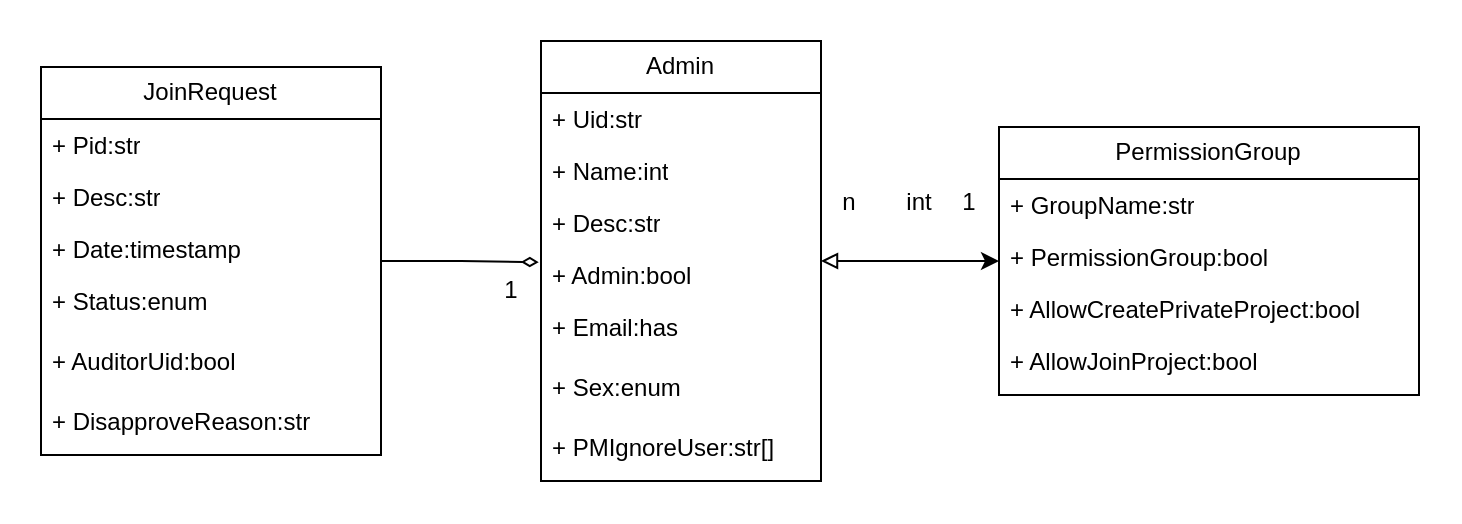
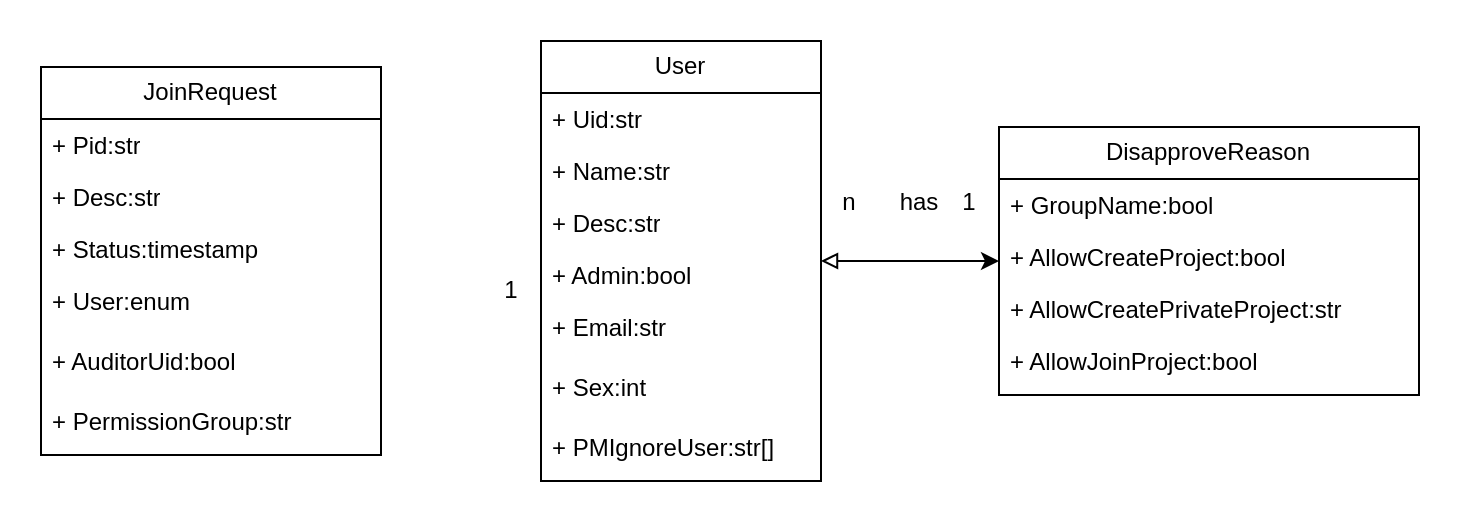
(681, 67) -> (681, 67)
(1209, 153) -> (1209, 153)
(611, 173) -> (614, 173)
(920, 203) -> (920, 203)
(1106, 207) -> (1109, 207)
(151, 251) -> (165, 251)
(1143, 259) -> (1163, 259)
(451, 261) -> none
(134, 303) -> (121, 303)
(1207, 311) -> (1204, 311)
(614, 329) -> (614, 329)
(614, 389) -> (604, 389)
(191, 423) -> (182, 423)
